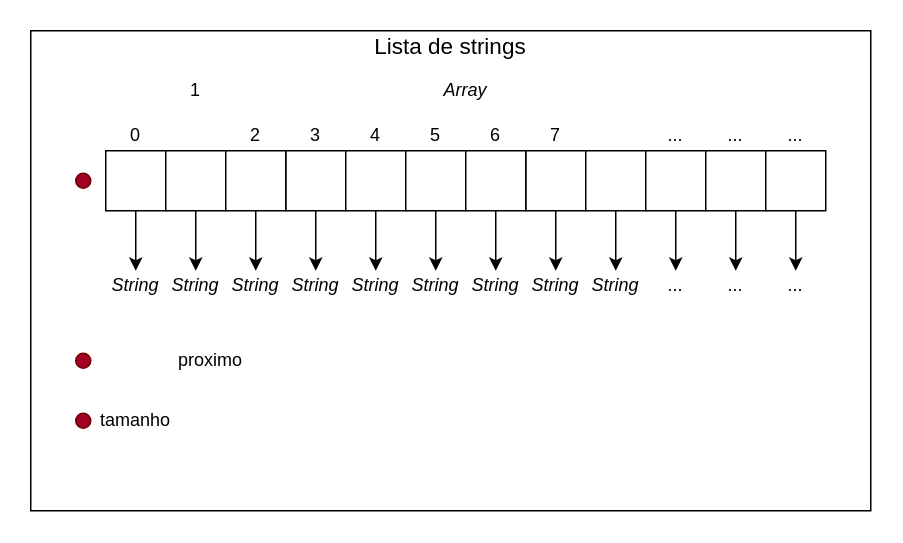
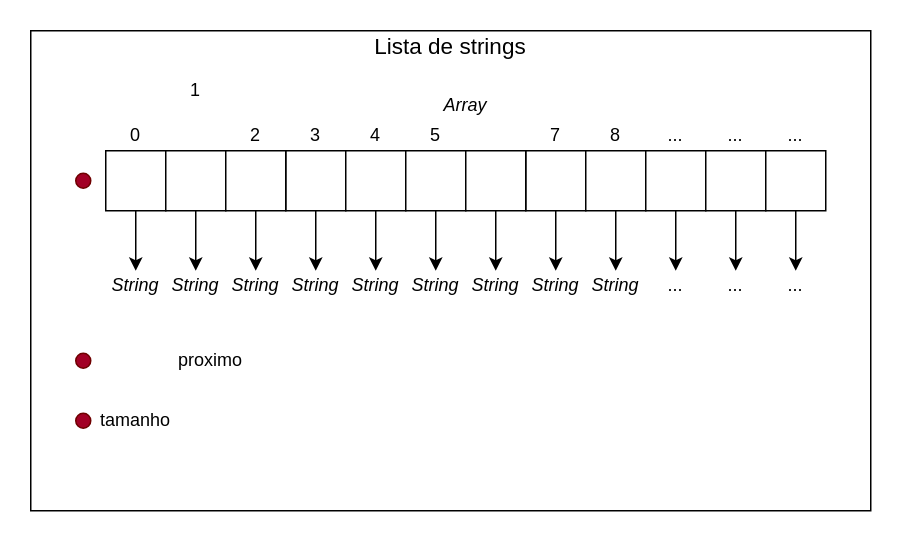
(466, 91) -> (466, 106)
(496, 136) -> none
none -> (616, 136)
